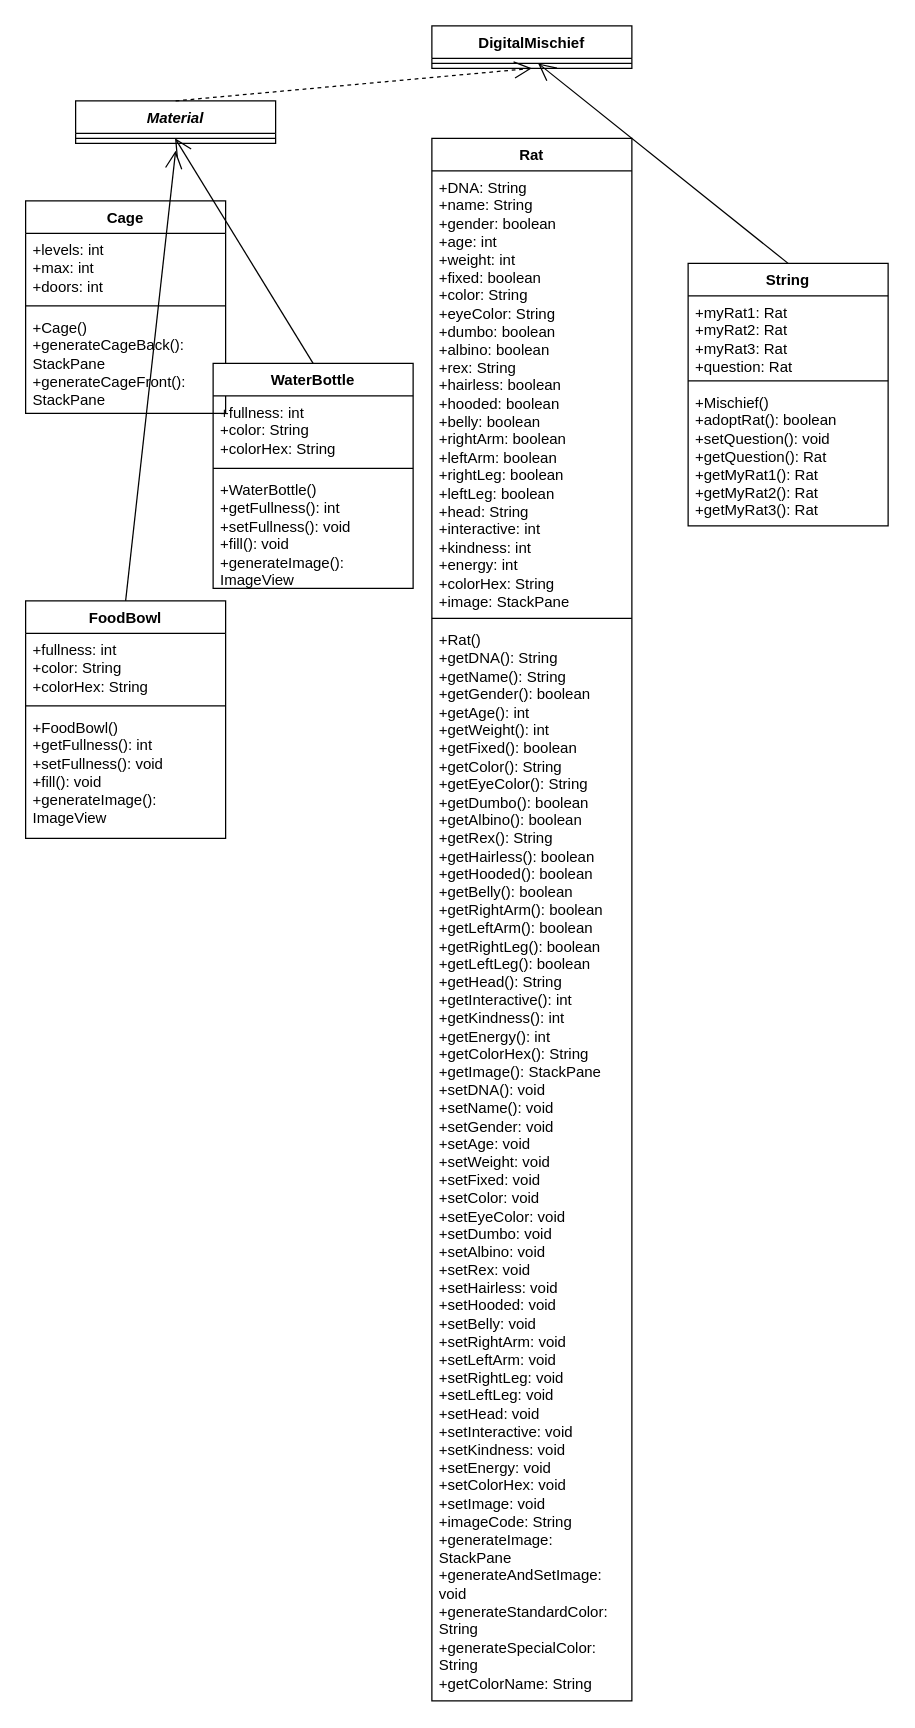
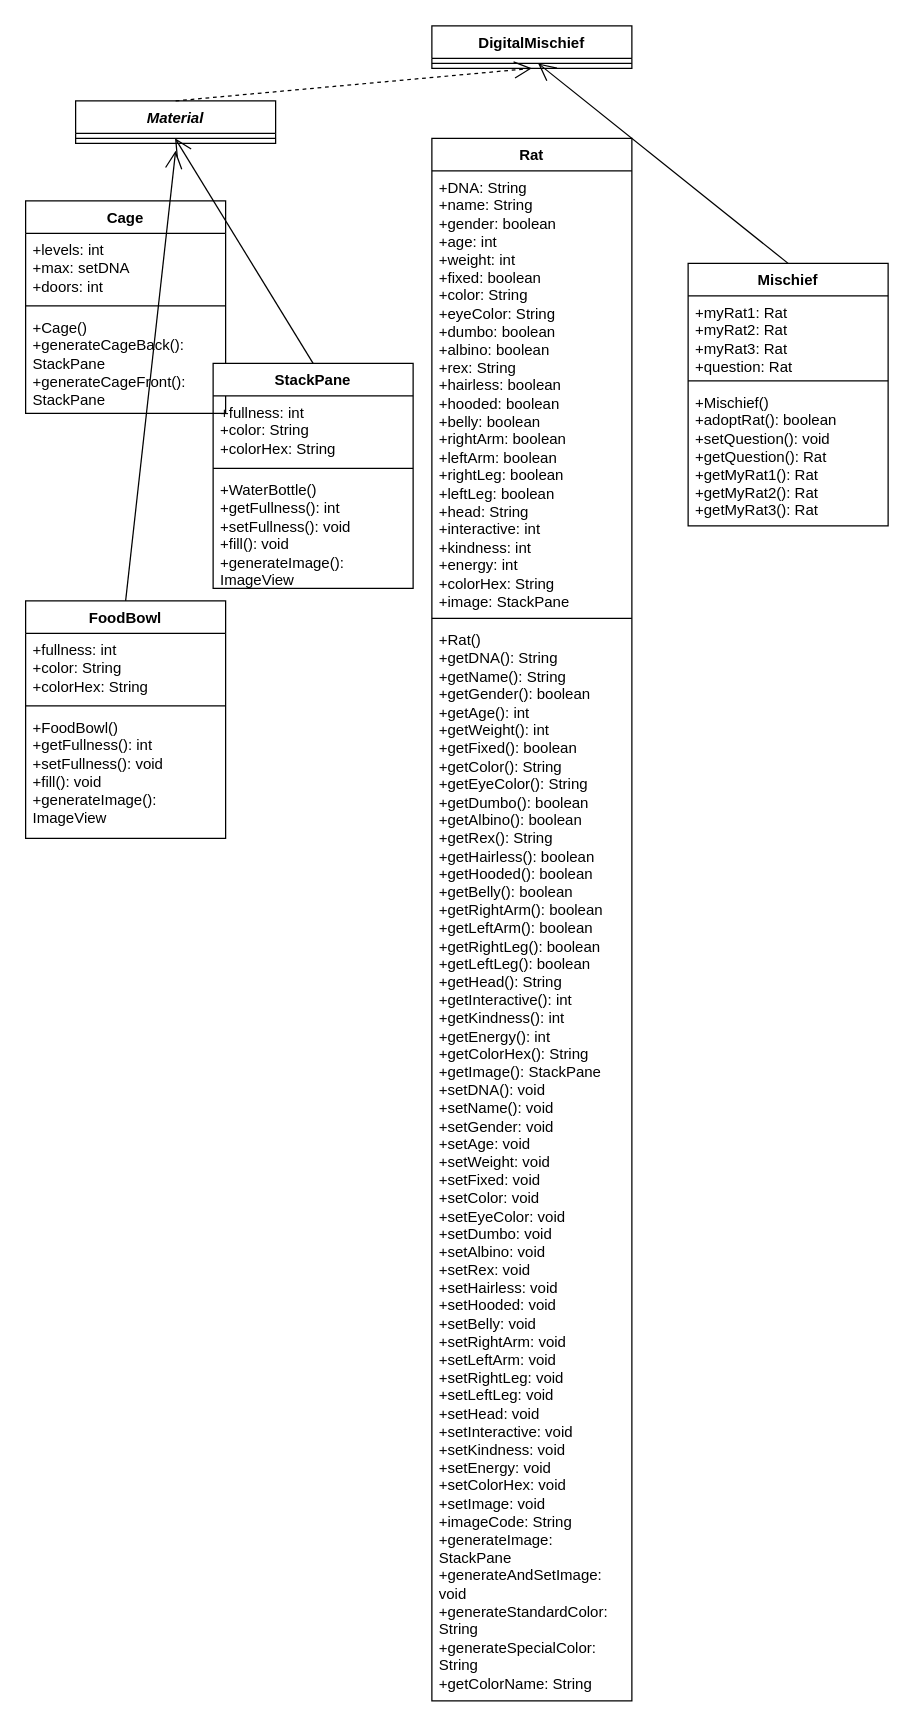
(74, 269) -> (80, 269)
(788, 281) -> (788, 281)
(313, 381) -> (313, 381)
